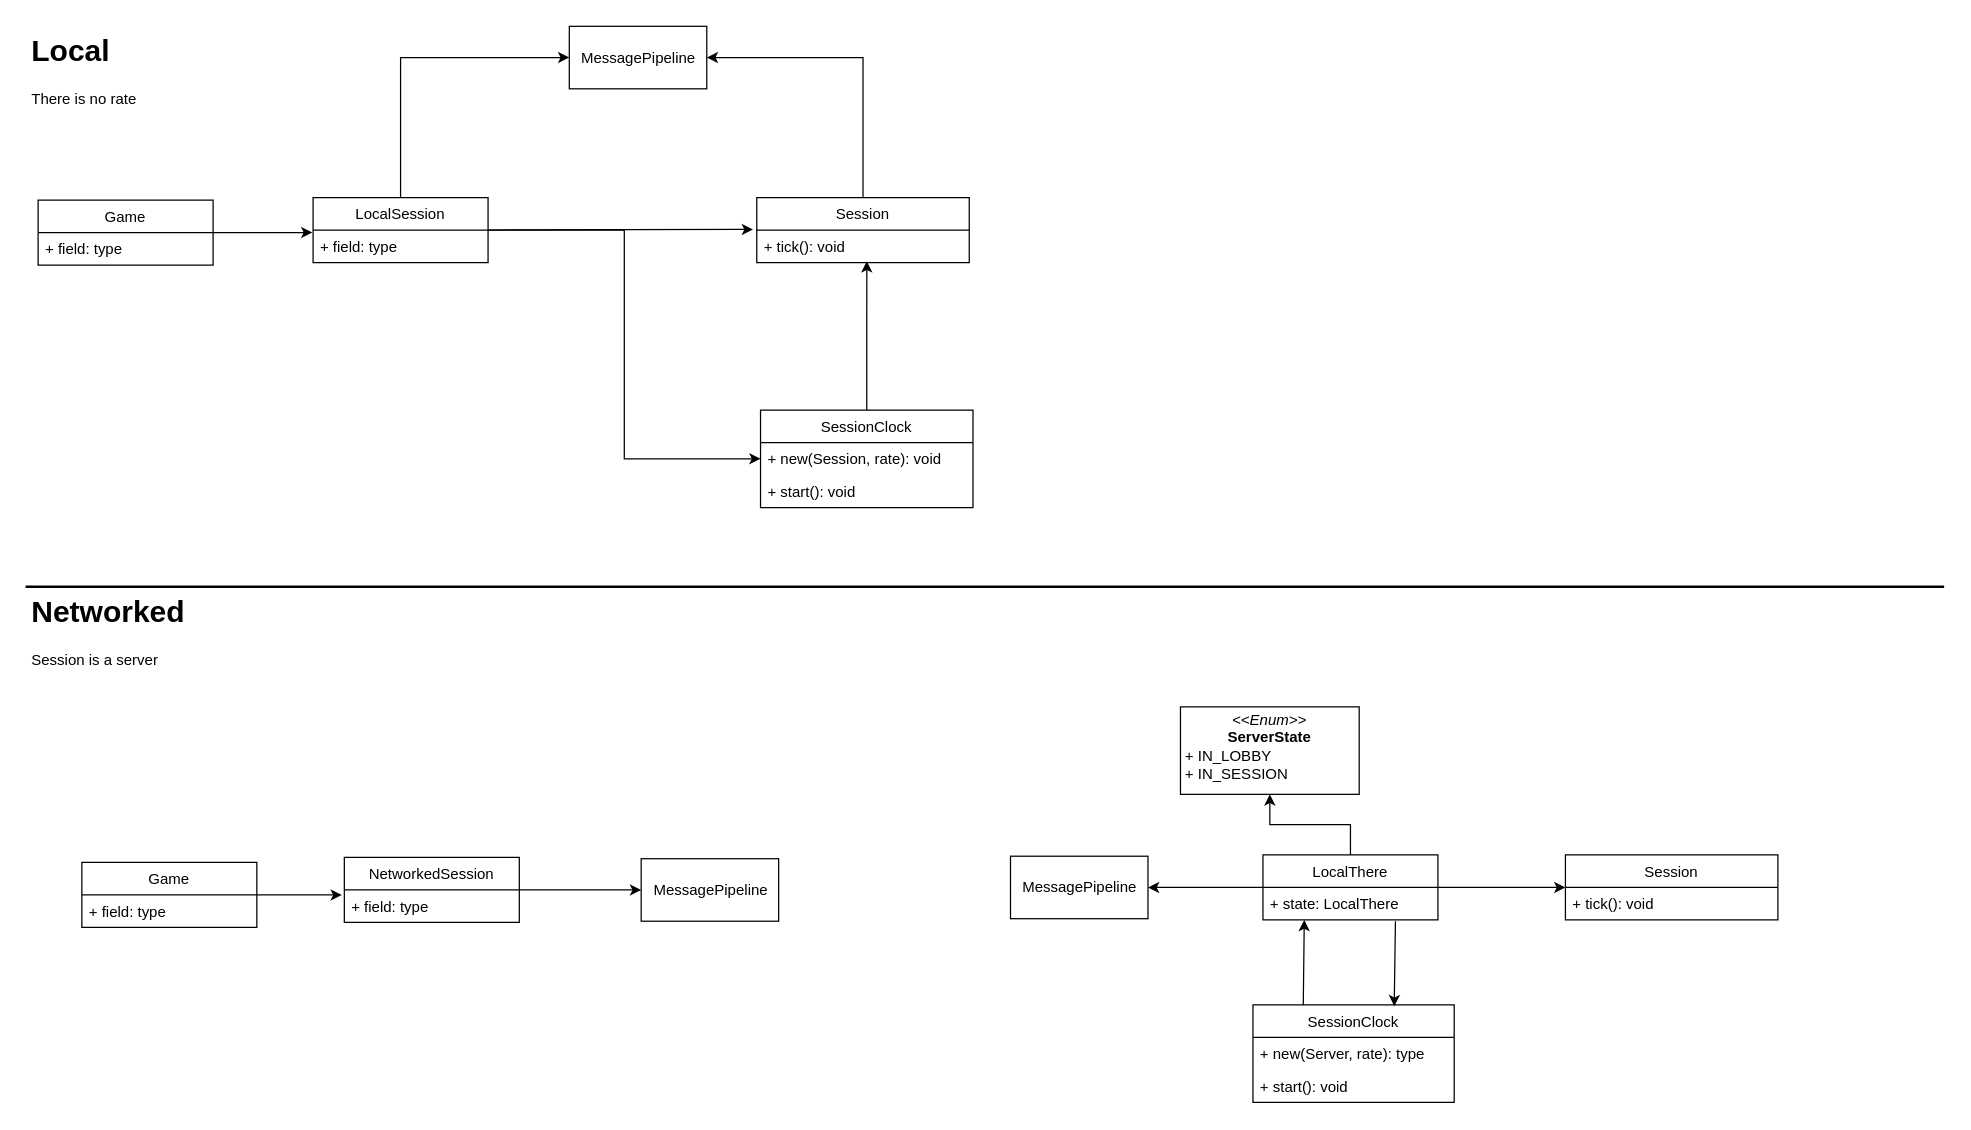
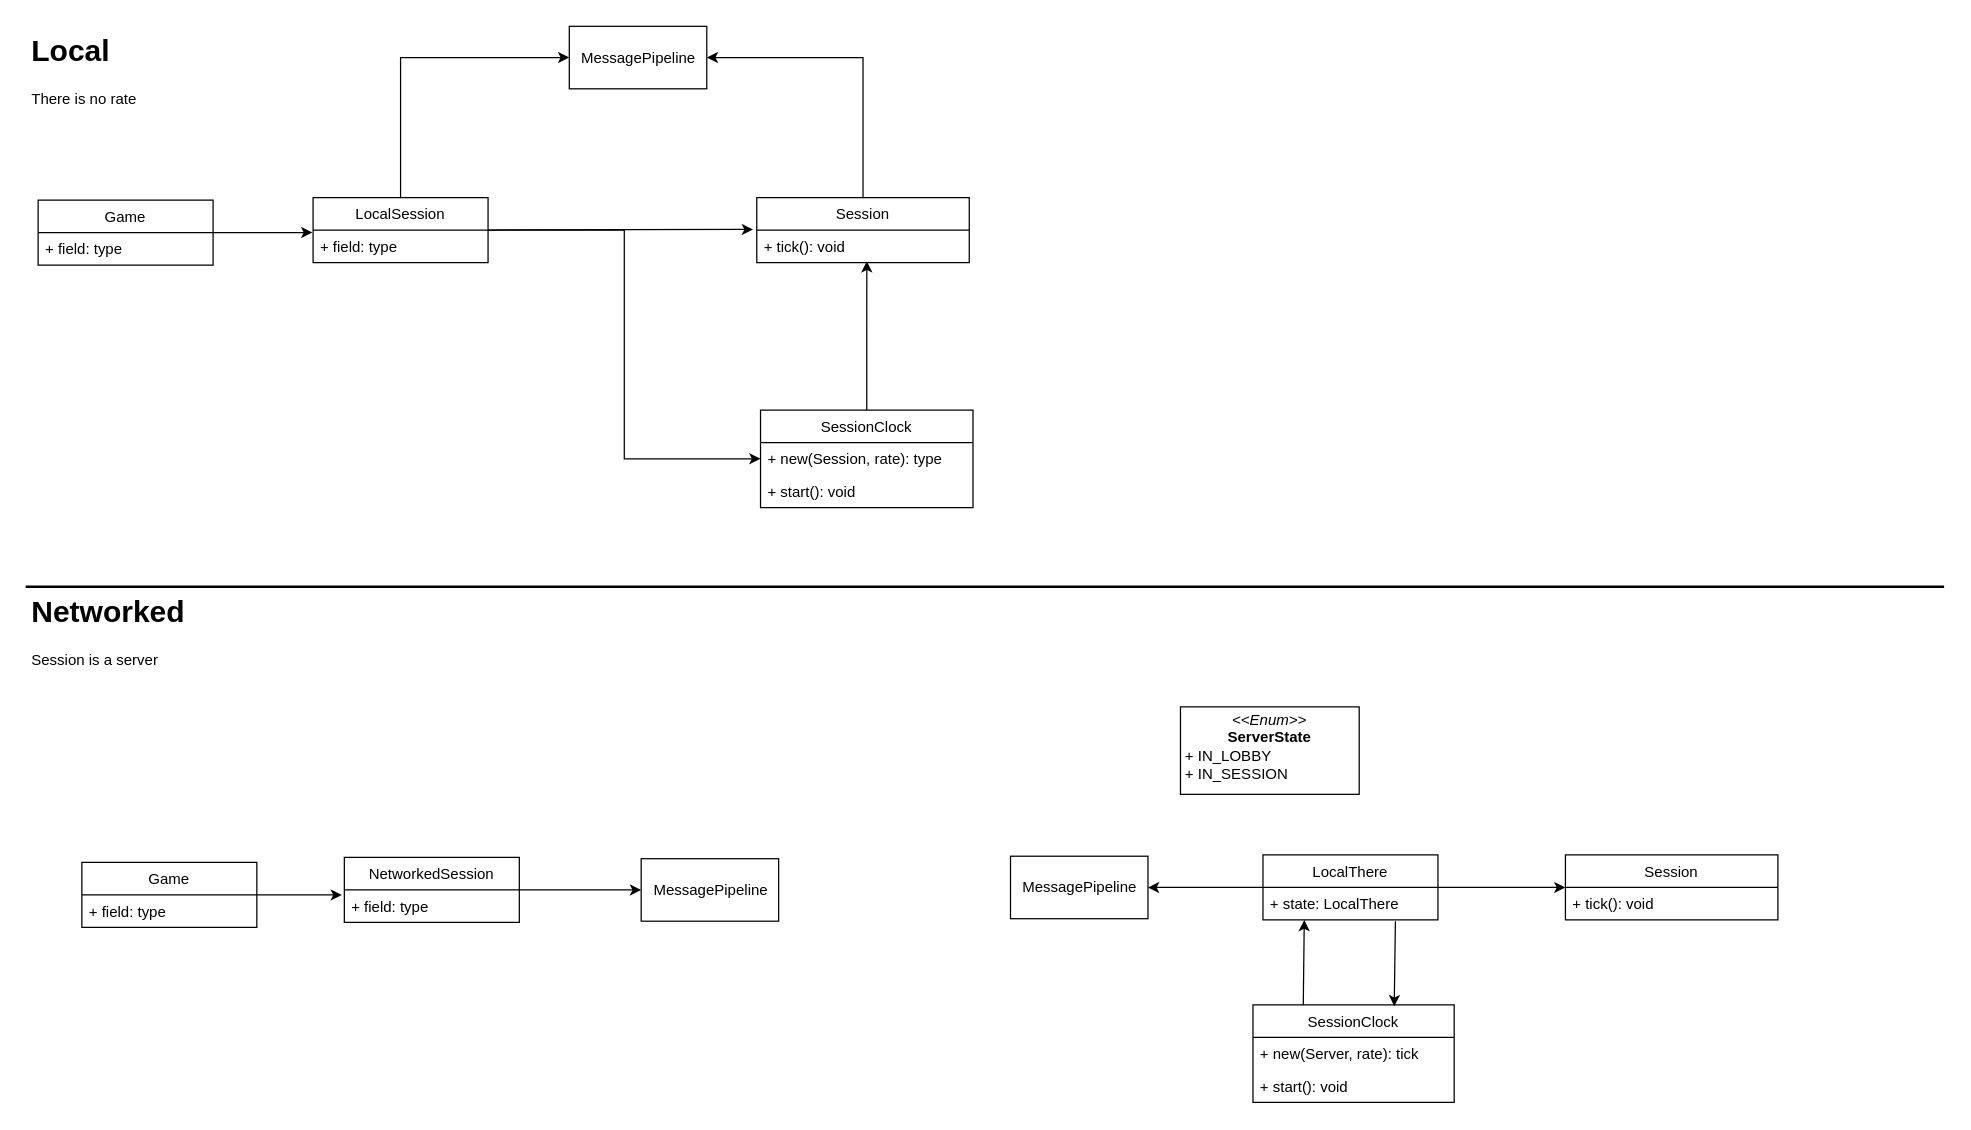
(863, 459) -> (865, 459)
(1313, 825) -> none
(1355, 1054) -> (1353, 1054)
